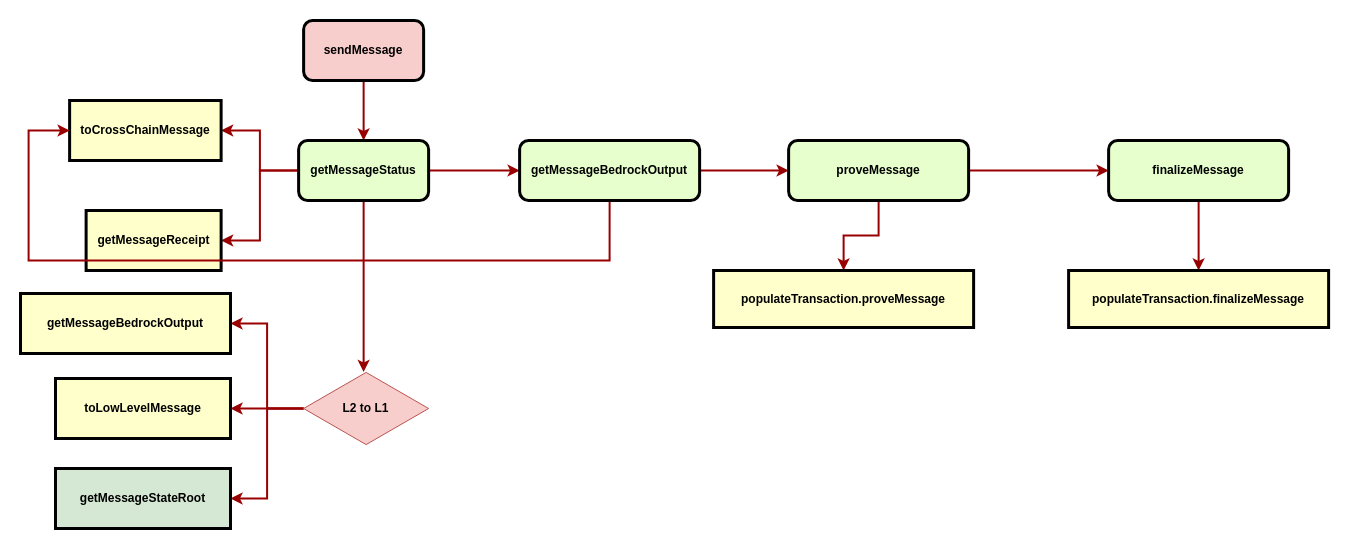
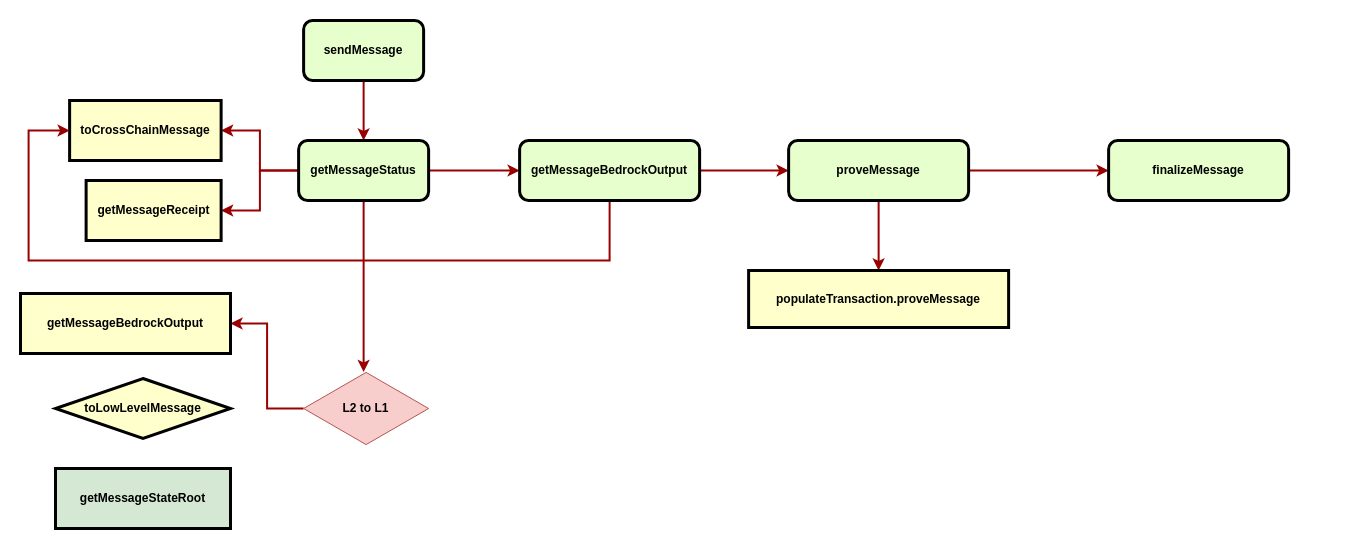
(364, 51) -> (364, 51)
(1199, 231) -> none
(154, 241) -> (154, 211)
(844, 299) -> (879, 299)
(1199, 299) -> none
(143, 409) -> (143, 409)
(252, 409) -> none
(267, 468) -> none
